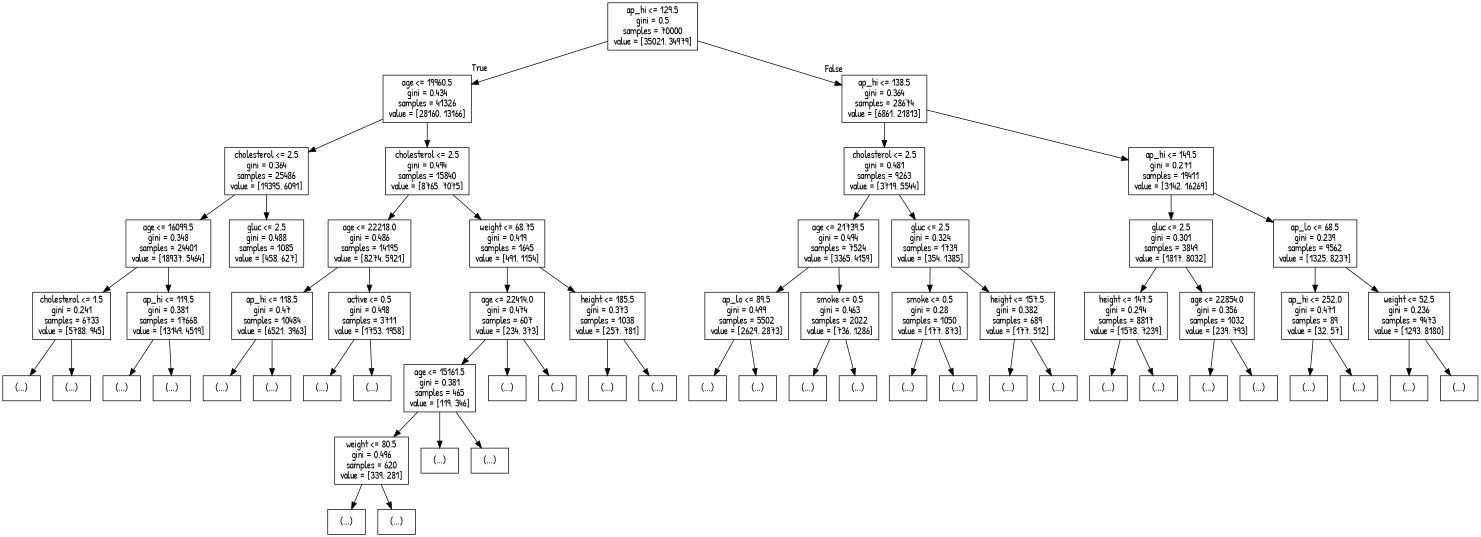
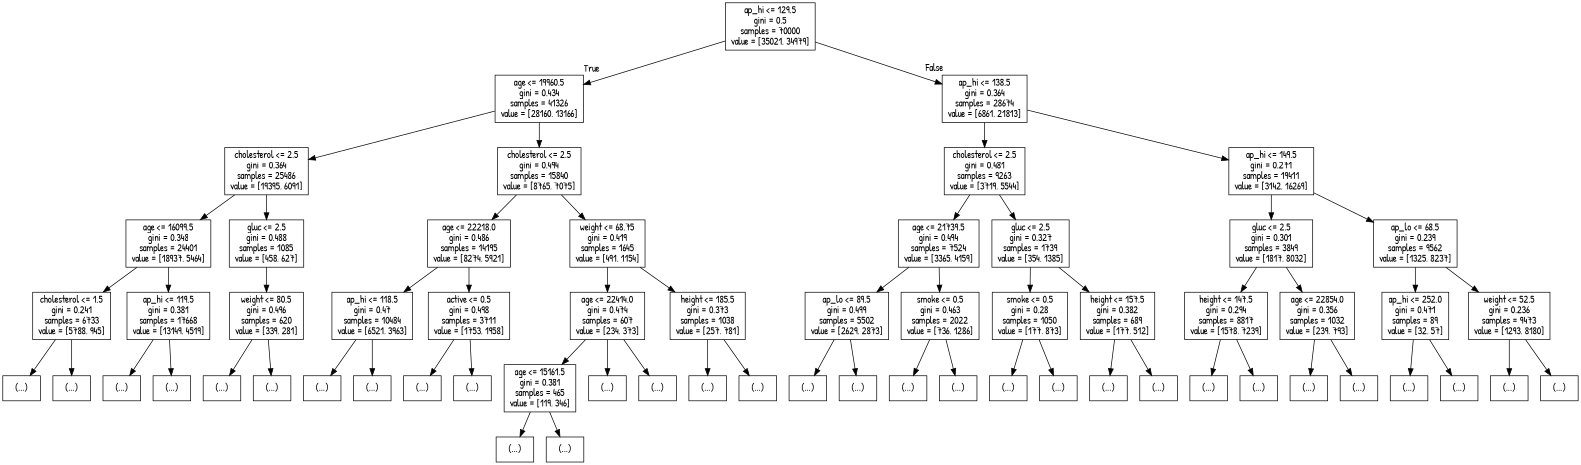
(930, 244) -> (1031, 244)
(408, 422) -> (267, 276)
